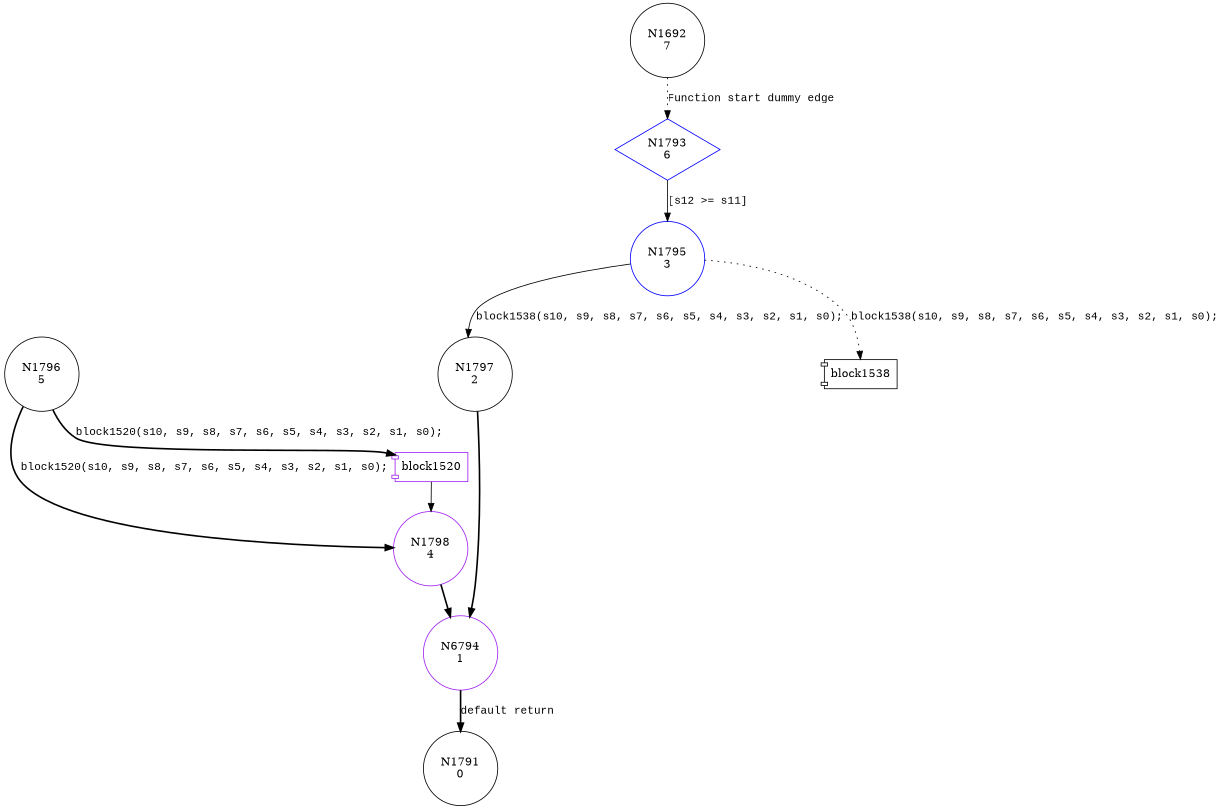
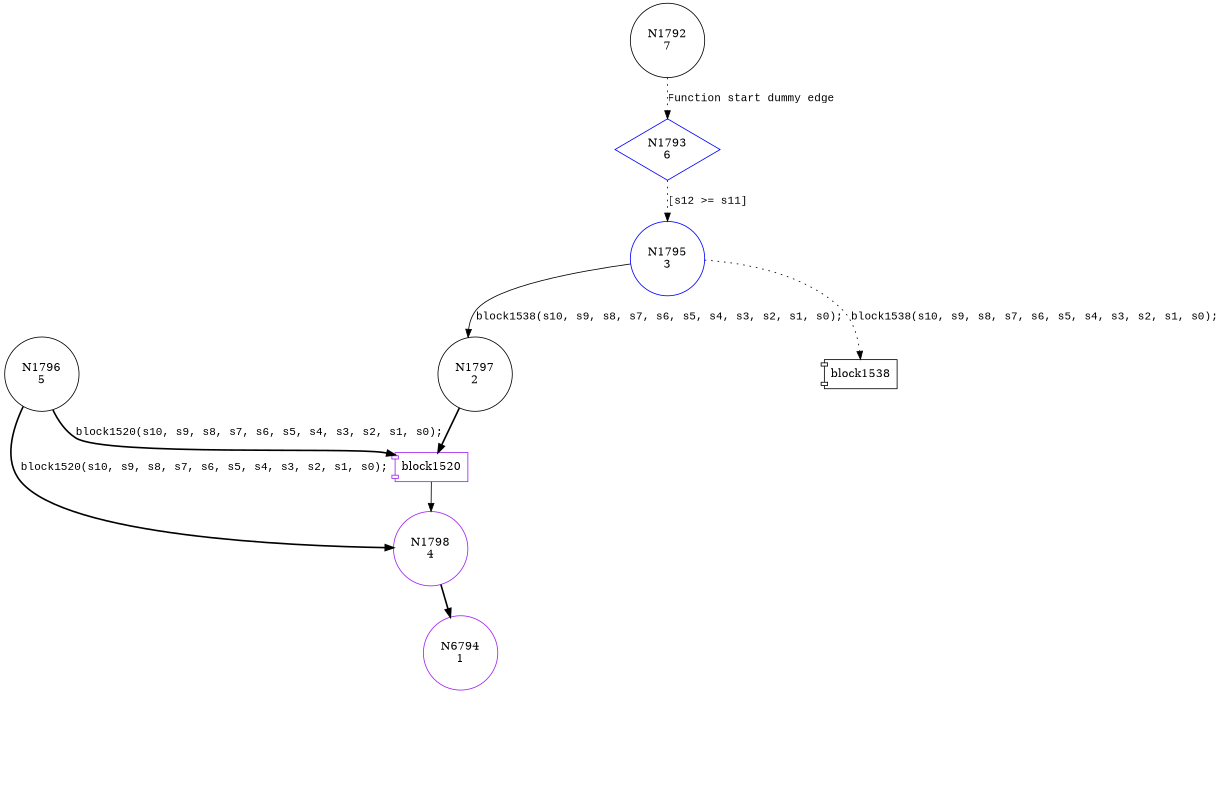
(668, 40) -> (668, 40)
(668, 197) -> (668, 197)
(479, 510) -> (451, 426)
(461, 768) -> none
